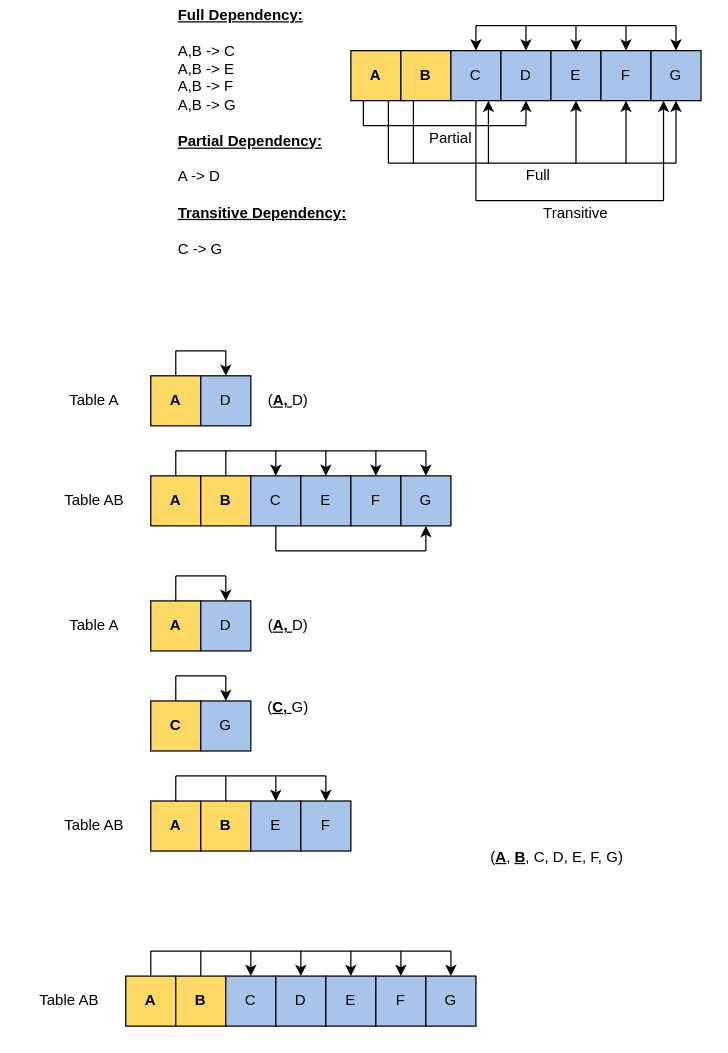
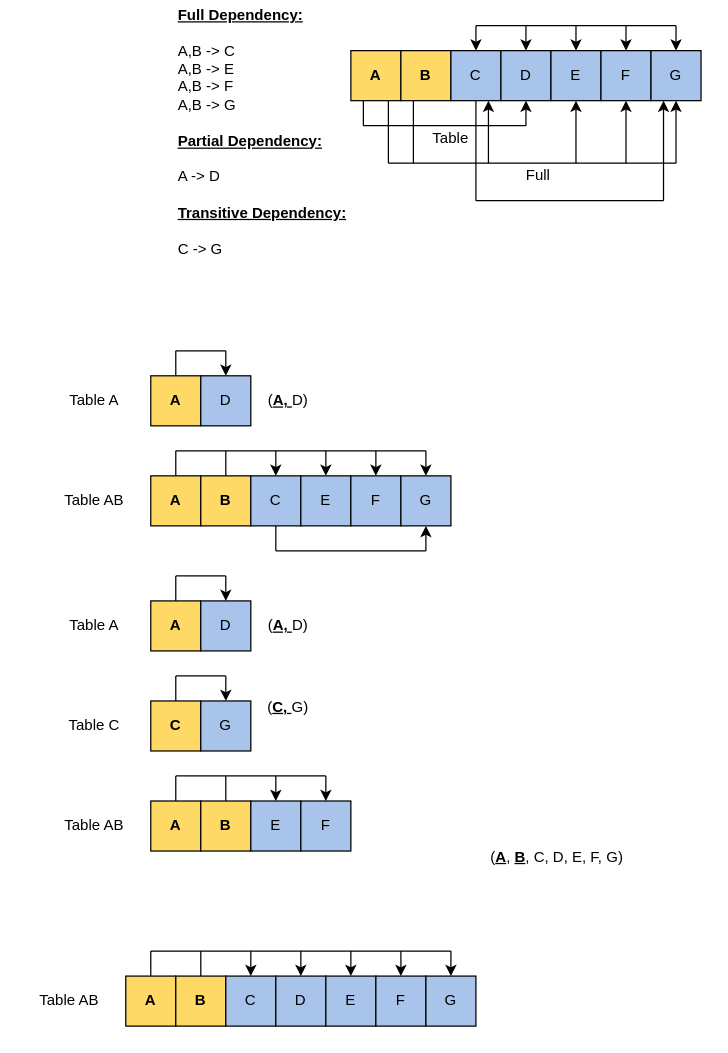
(451, 138) -> (451, 138)
(576, 213) -> none
none -> (94, 726)
